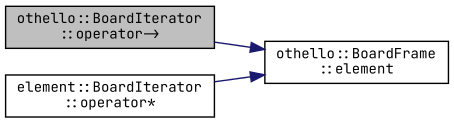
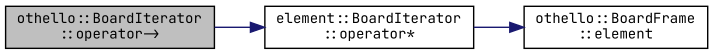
(233, 45) -> (232, 27)
